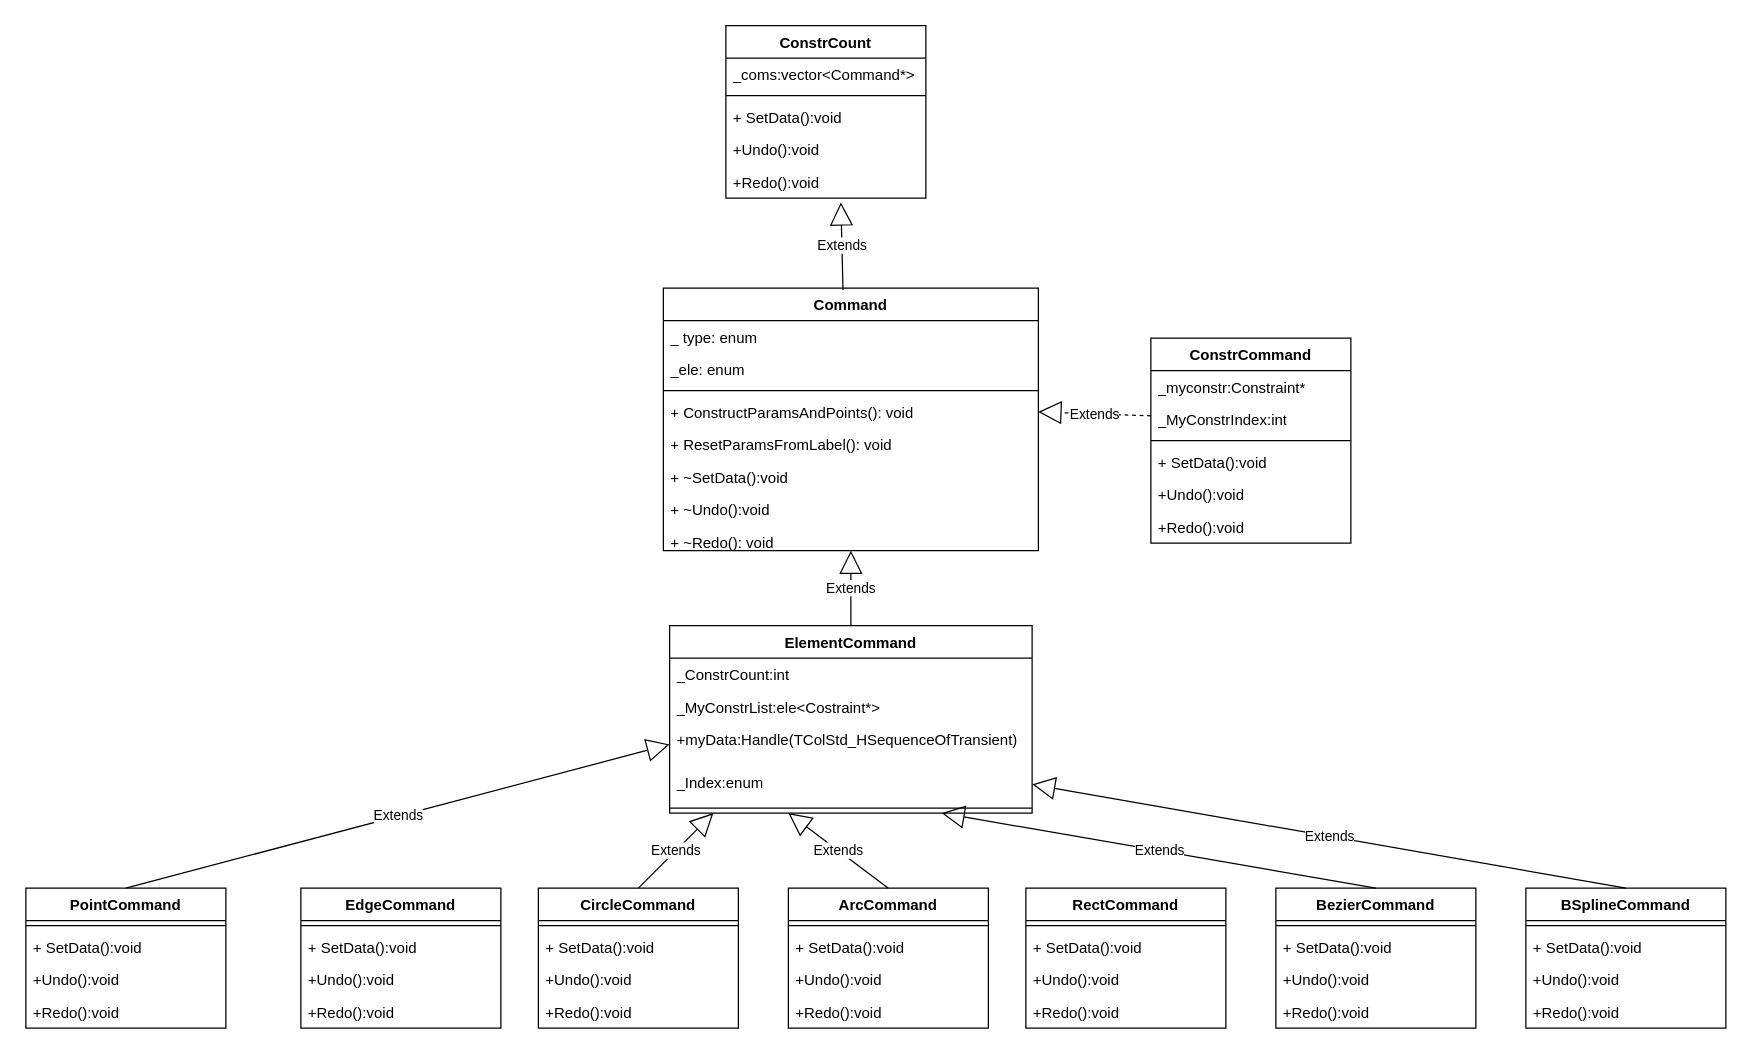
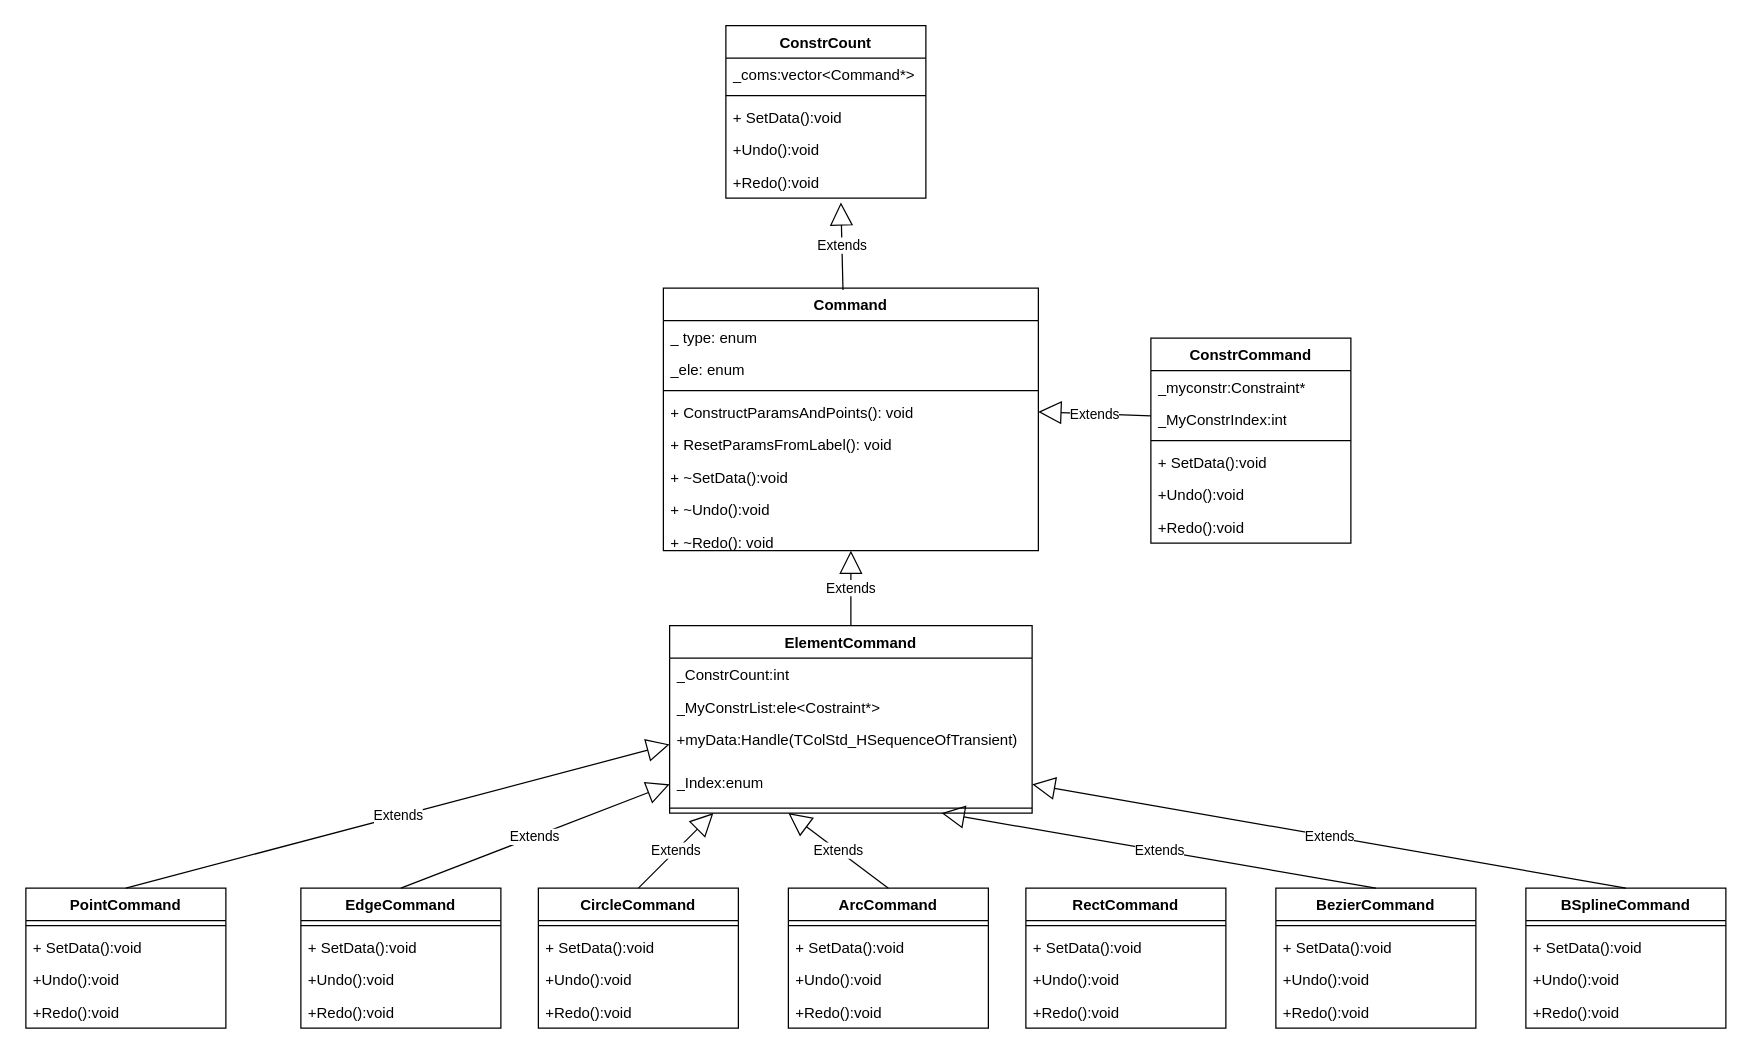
(1133, 415) -> (1133, 415)
none -> (524, 841)
